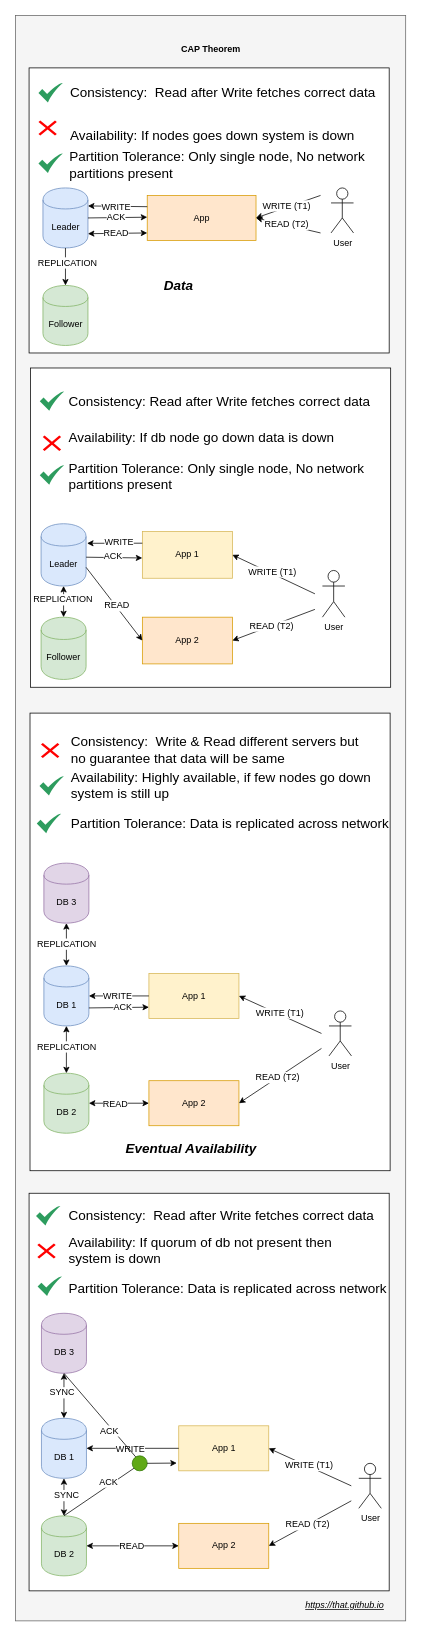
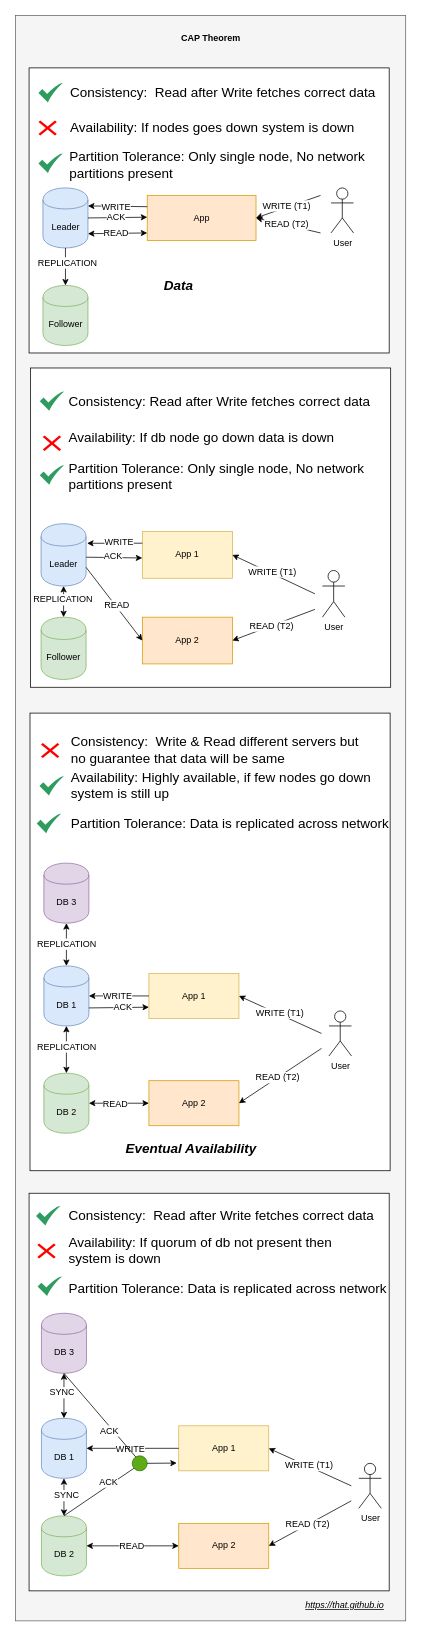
(211, 49) -> (211, 38)
(222, 135) -> (222, 128)
